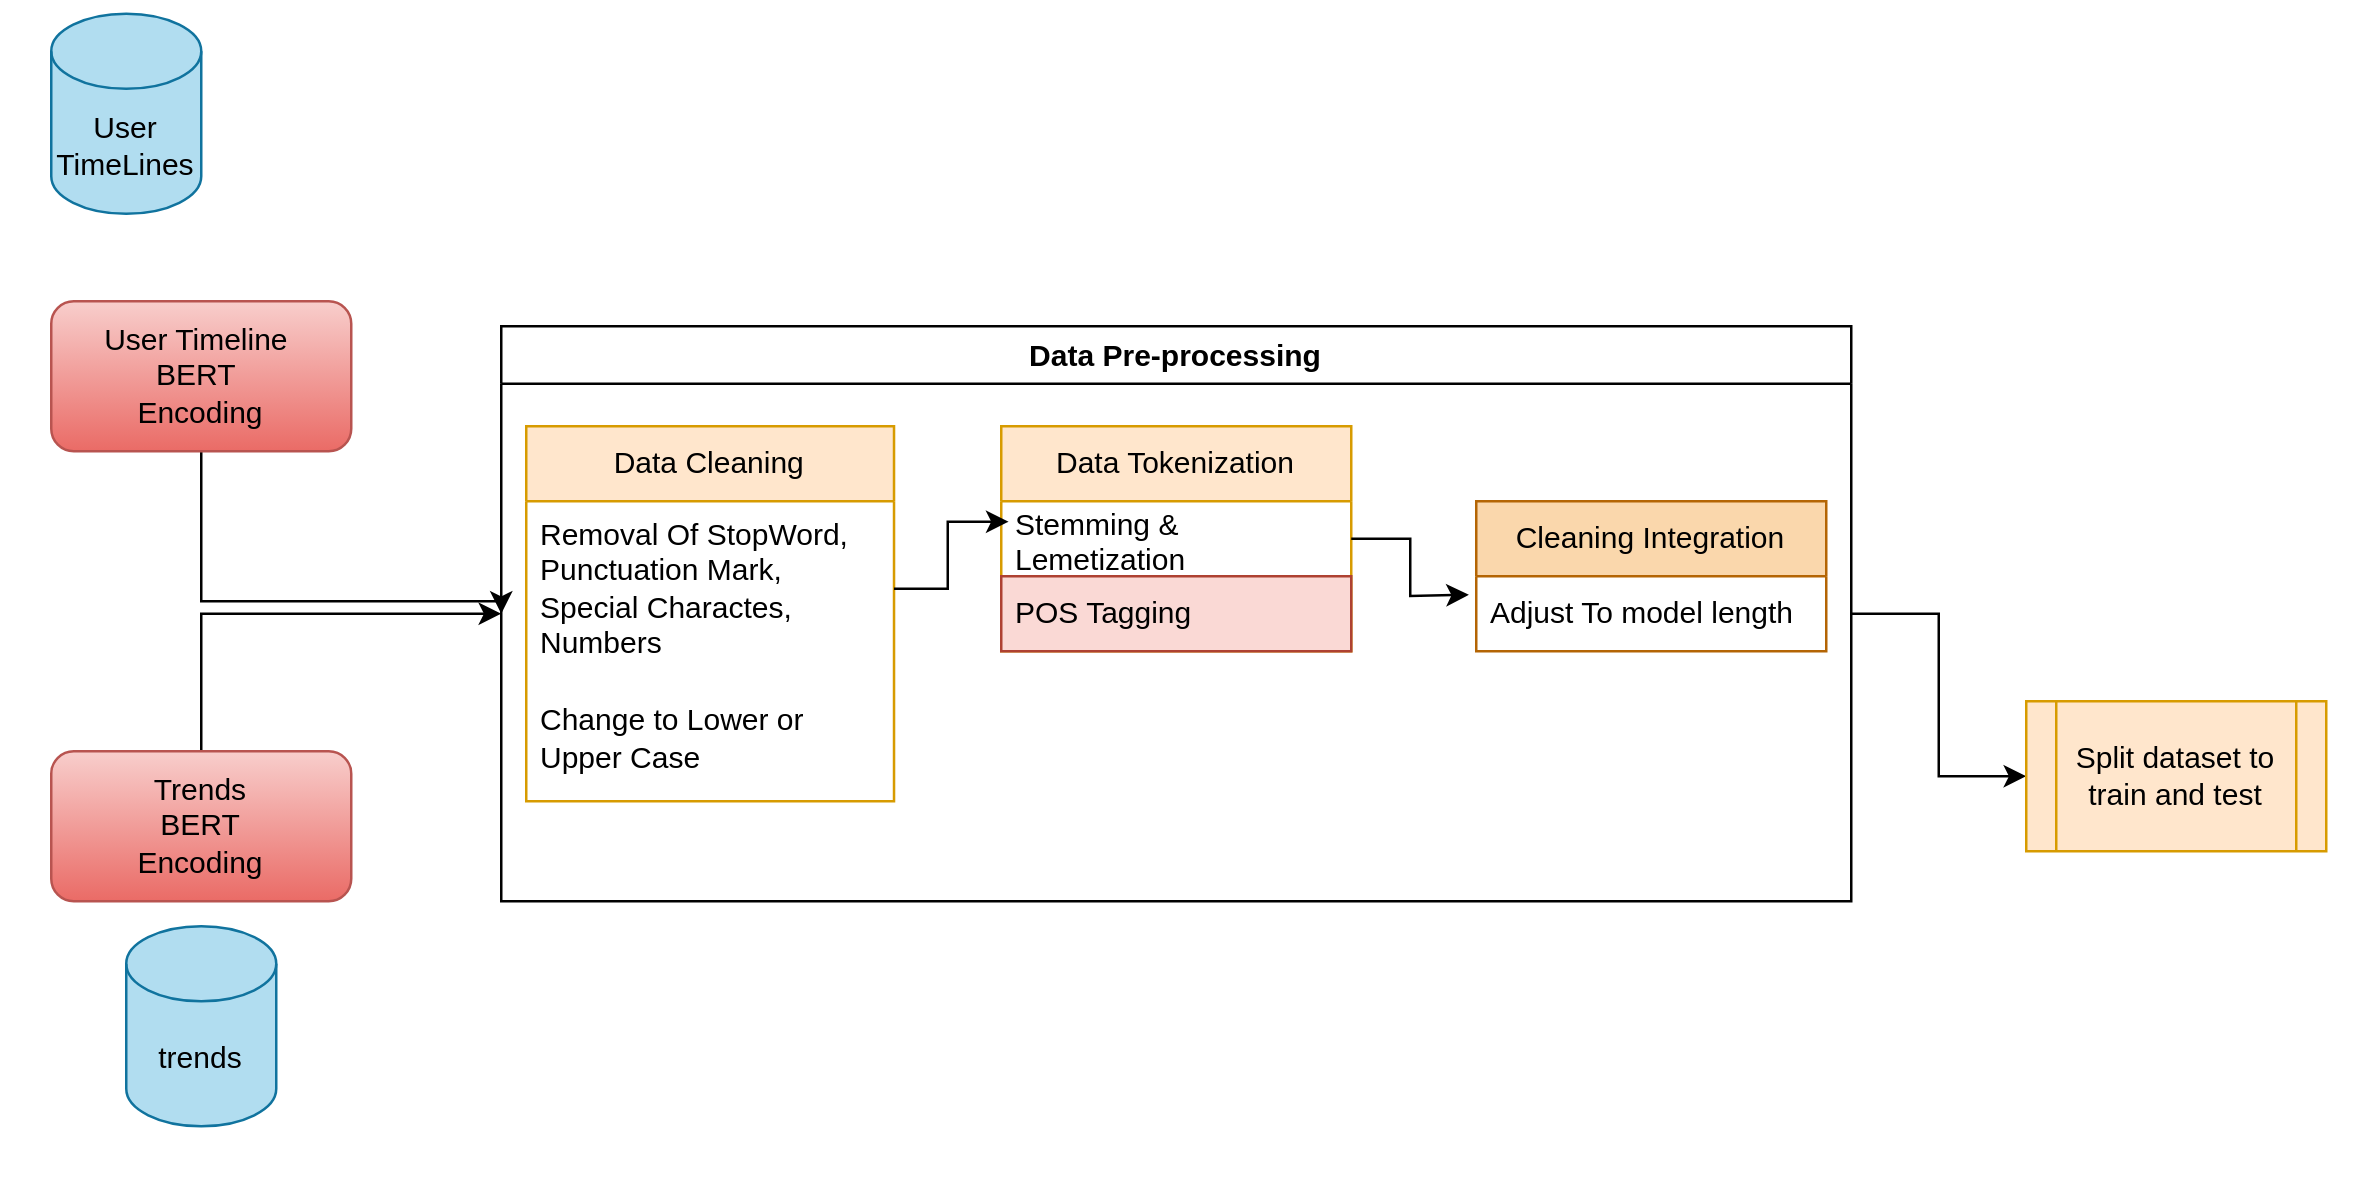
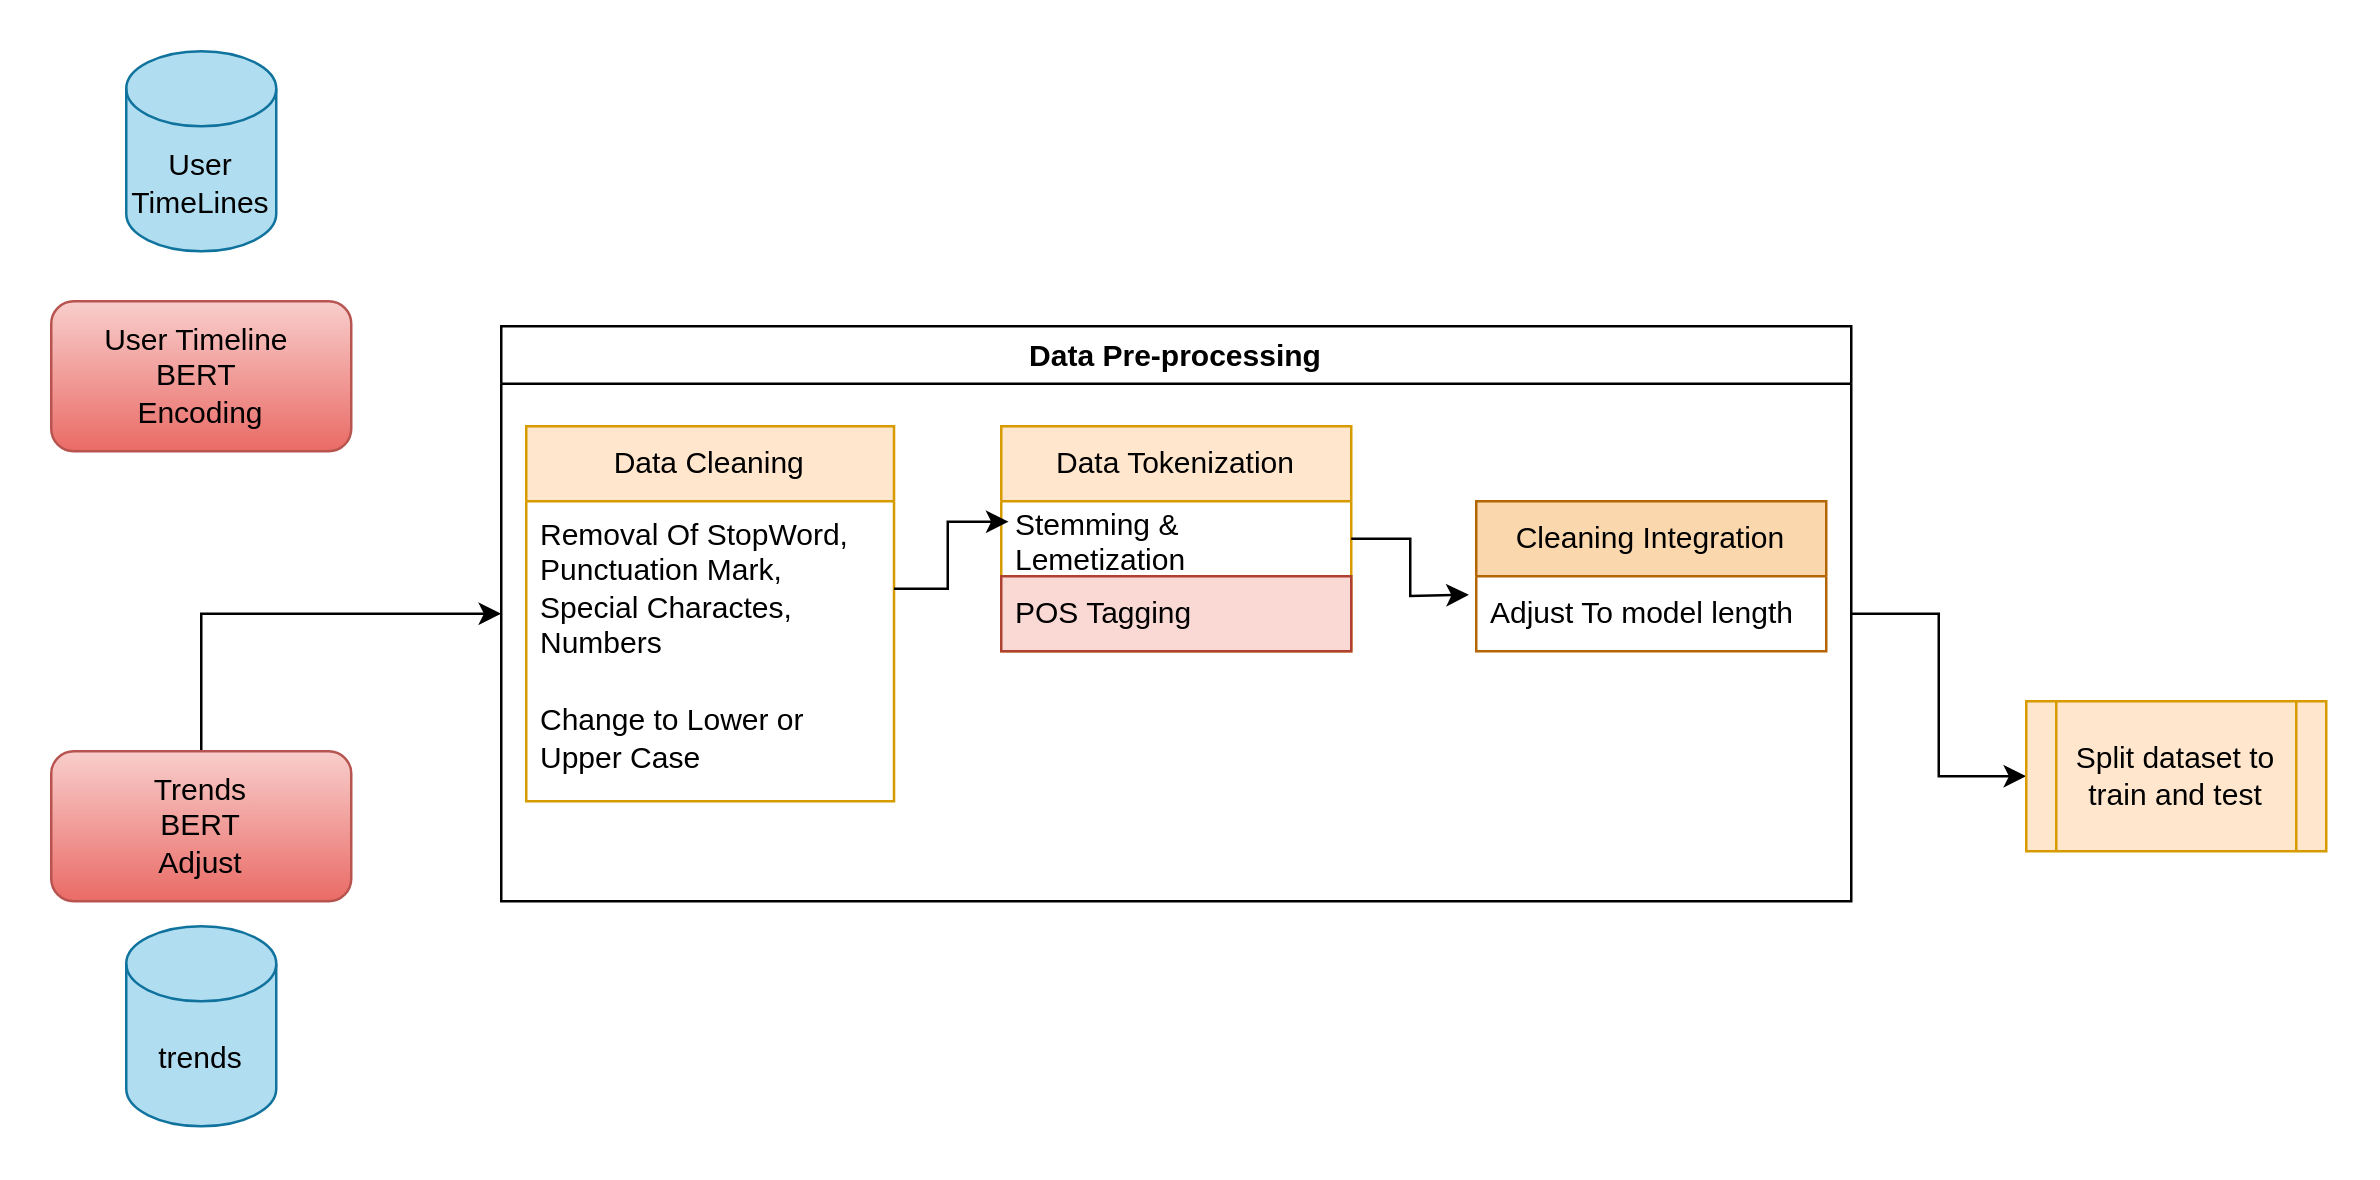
(126, 114) -> (201, 151)
(274, 601) -> none
(201, 826) -> (201, 826)
